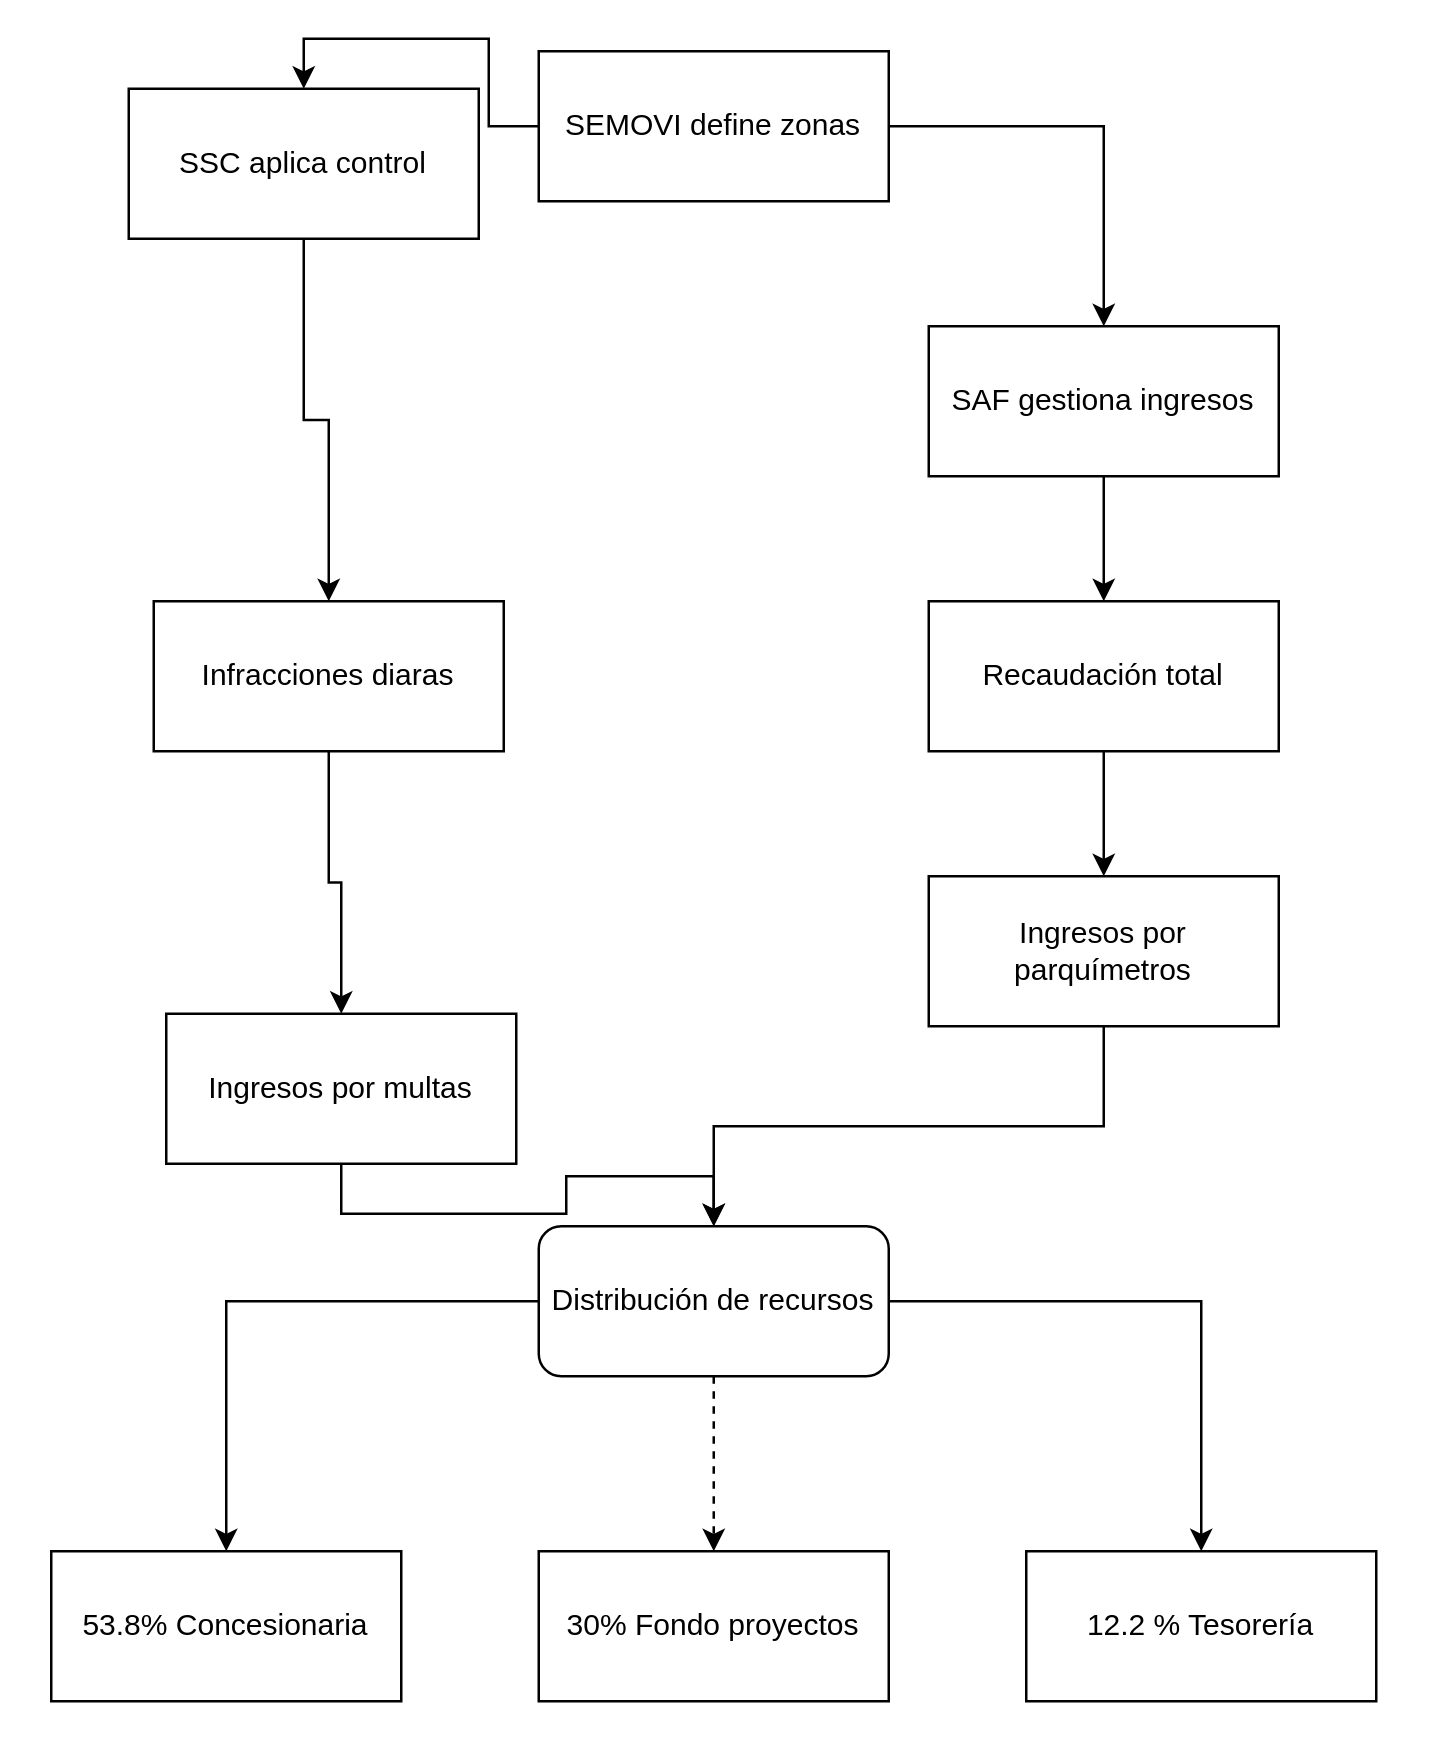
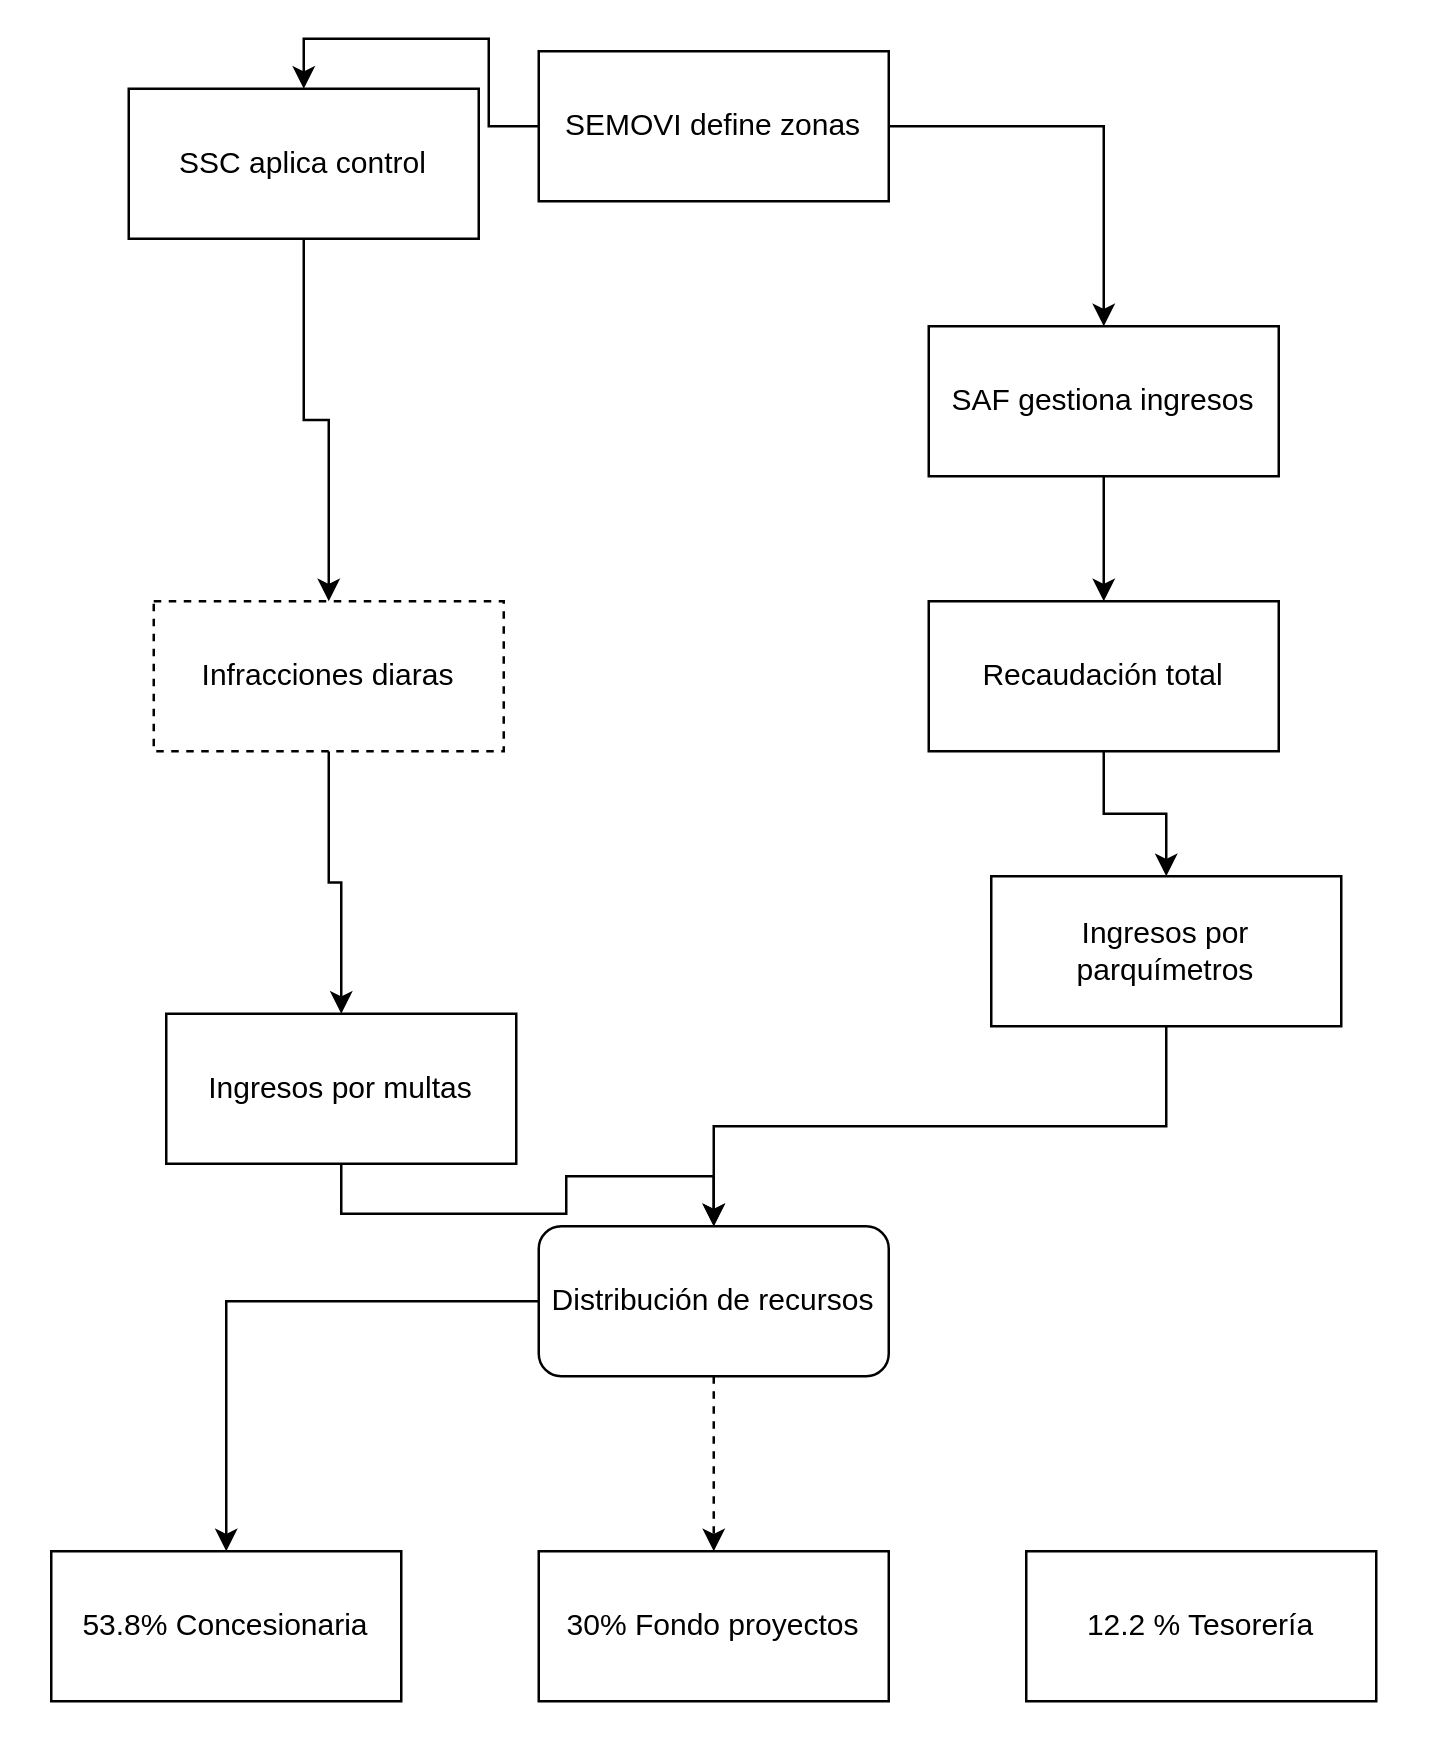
(329, 676) -> (329, 676)
(1104, 951) -> (1166, 951)
(1162, 1301) -> none
